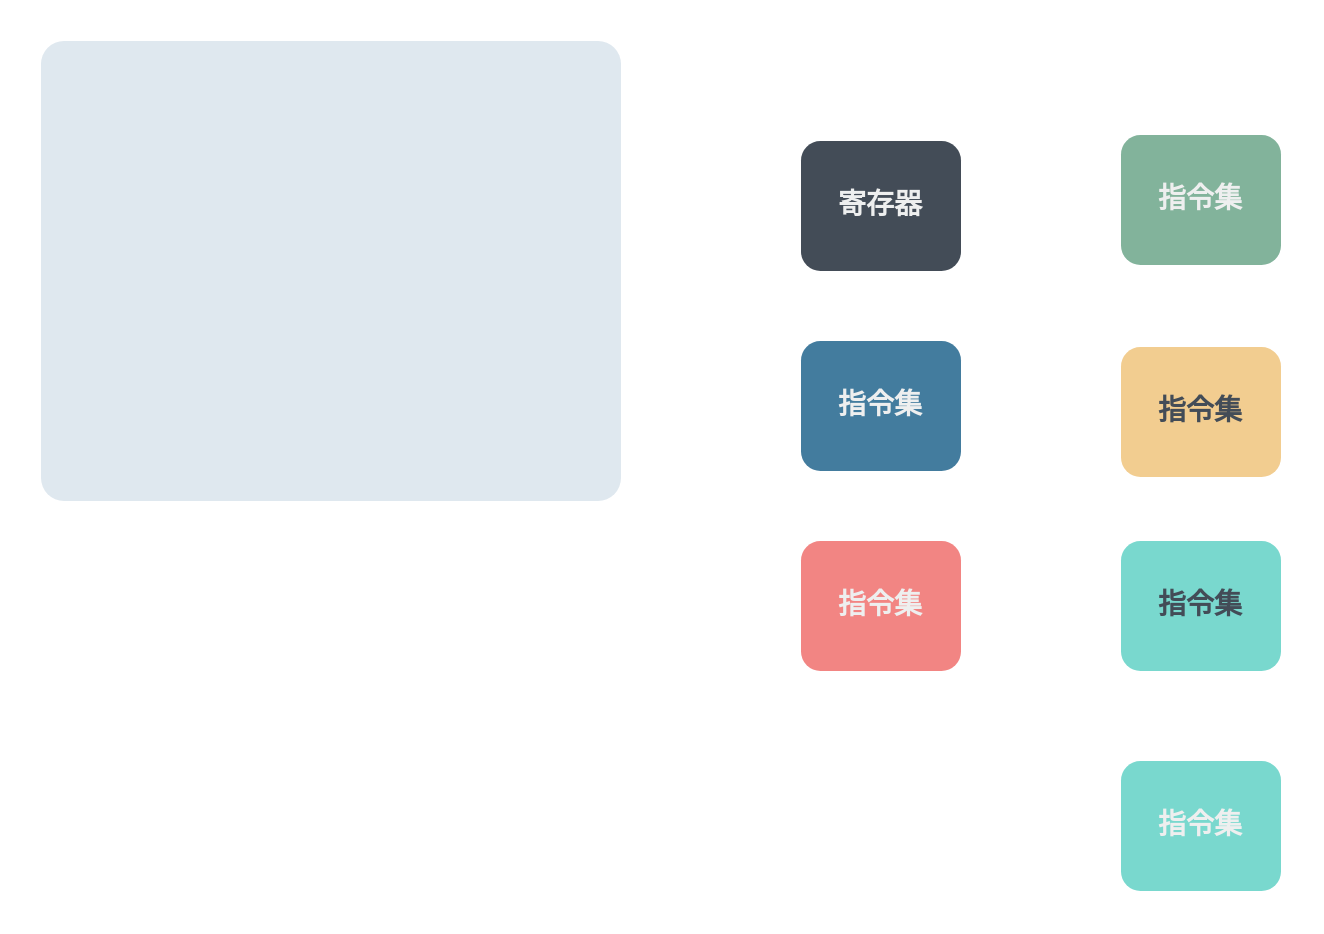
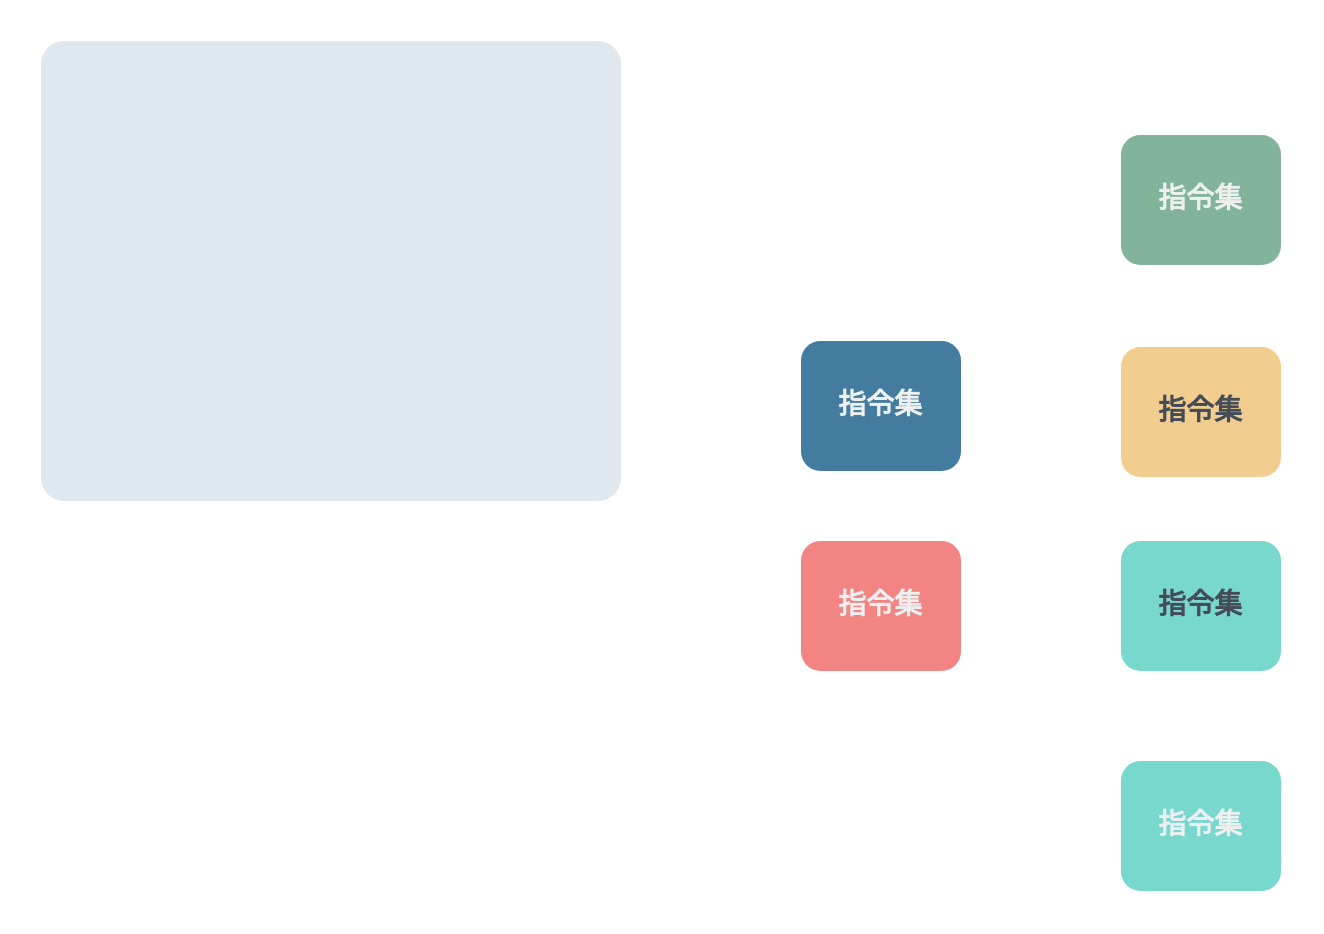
(881, 206) -> none
